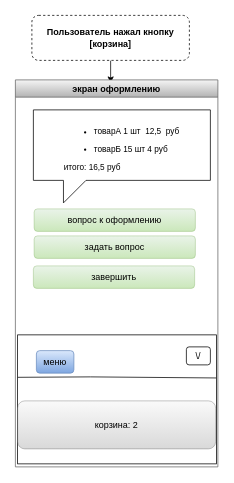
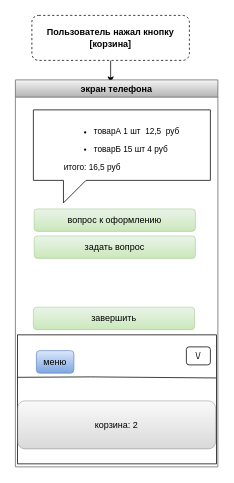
(116, 89) -> (116, 89)
(114, 277) -> (114, 318)
